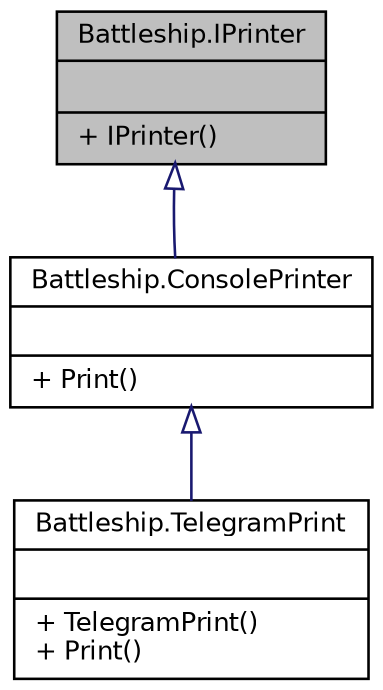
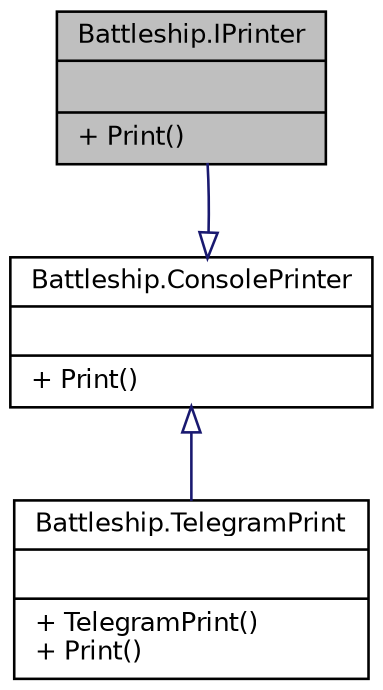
(149, 137) -> (132, 137)
(174, 224) -> (209, 197)
